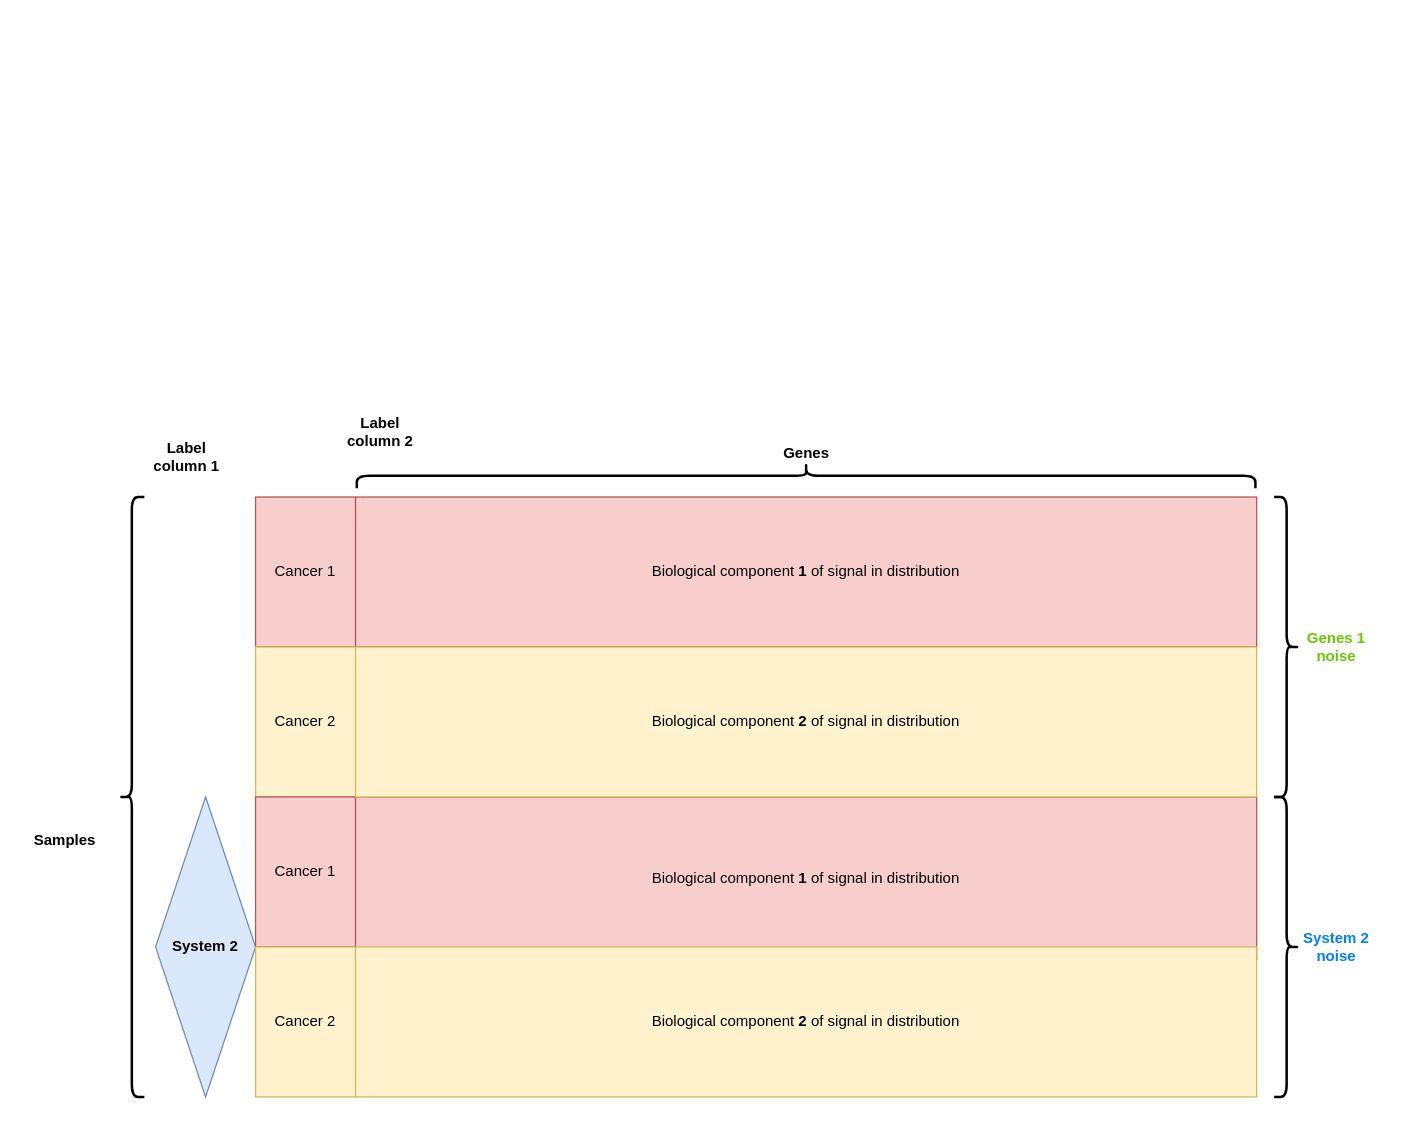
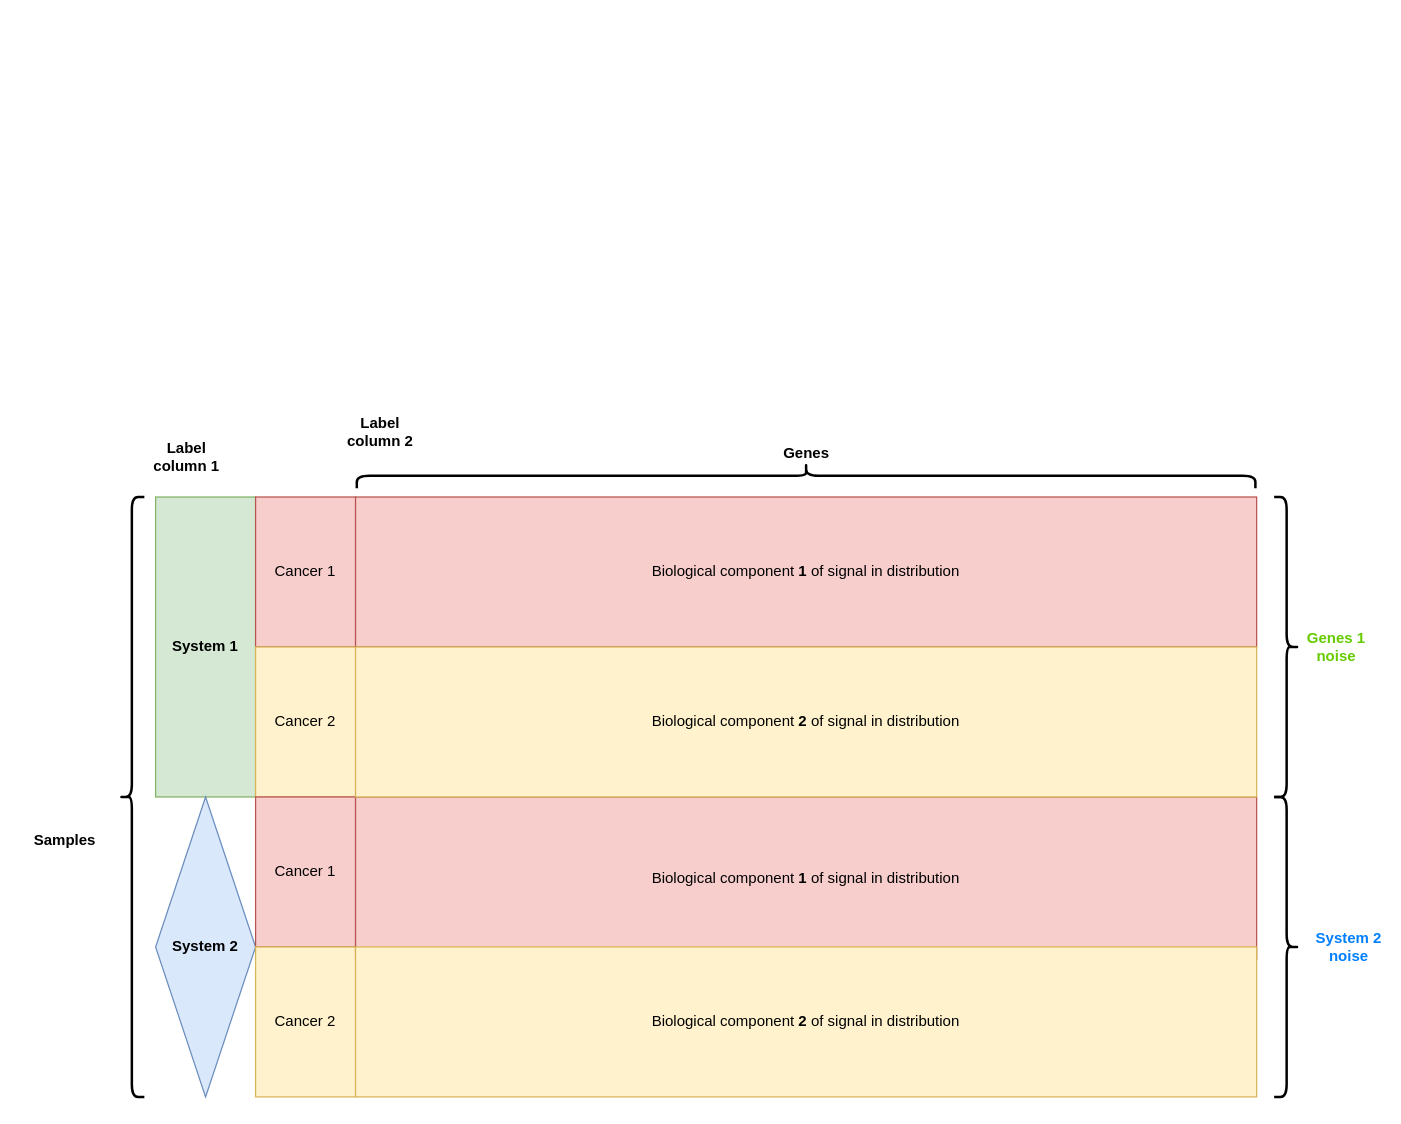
none -> (206, 647)
(1337, 947) -> (1349, 947)
